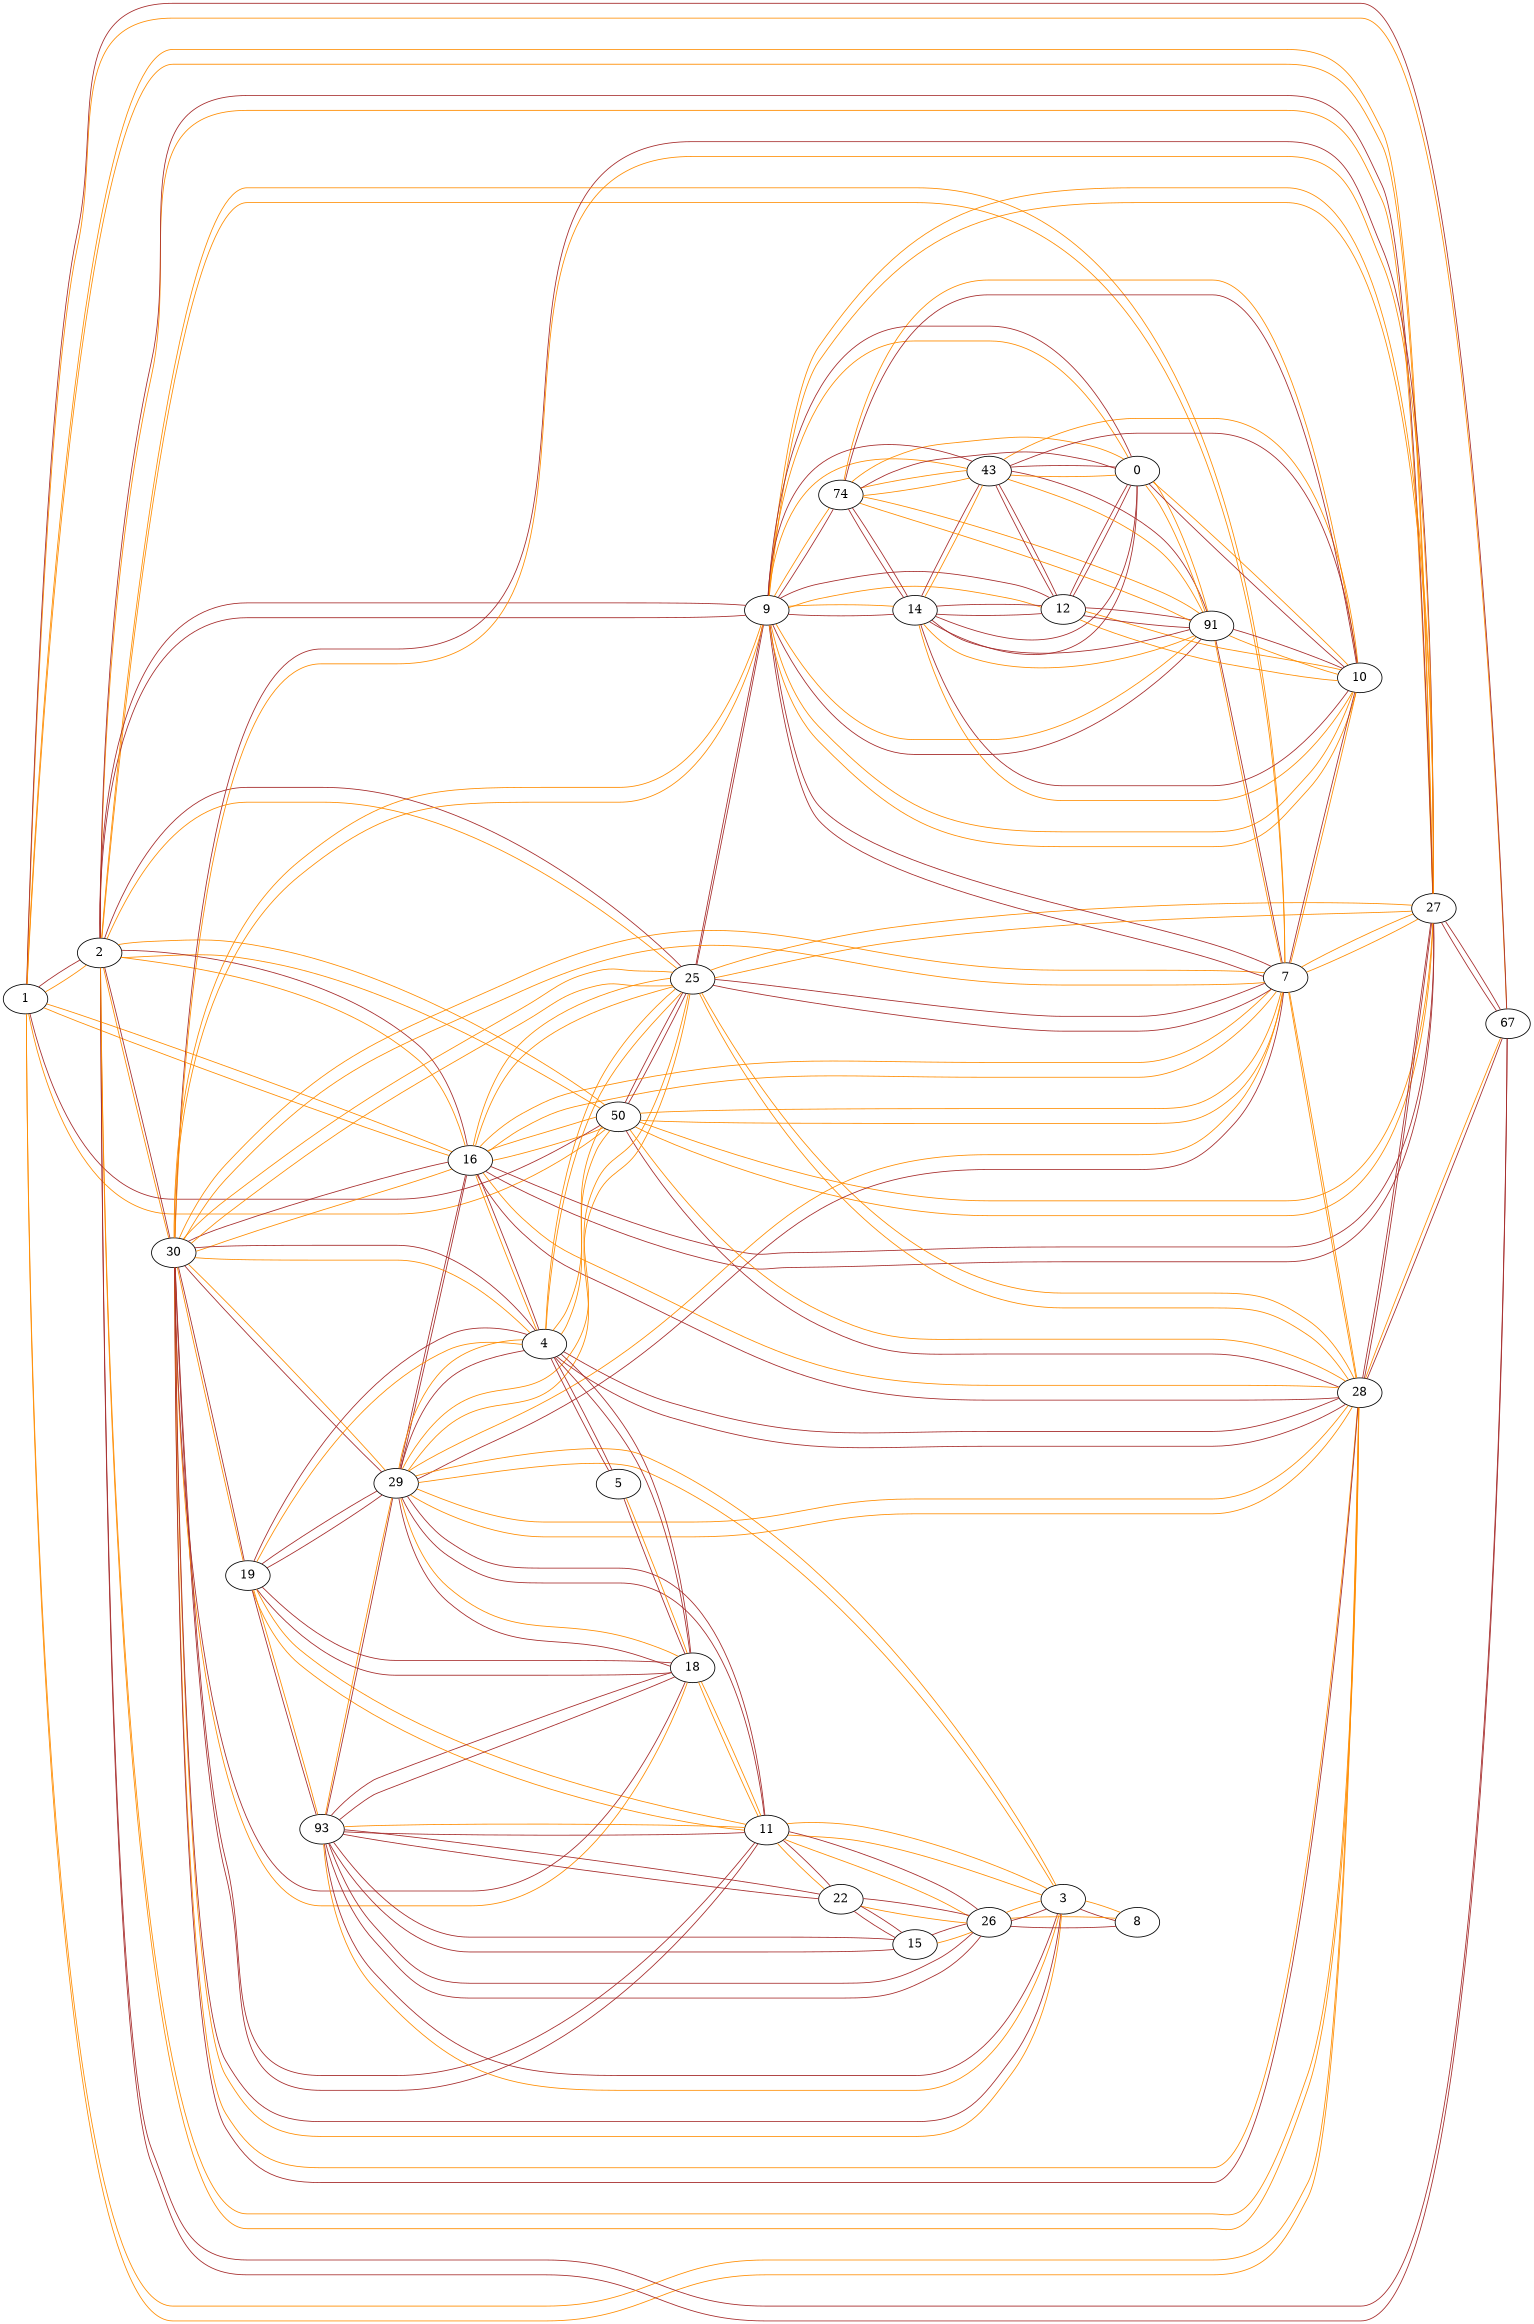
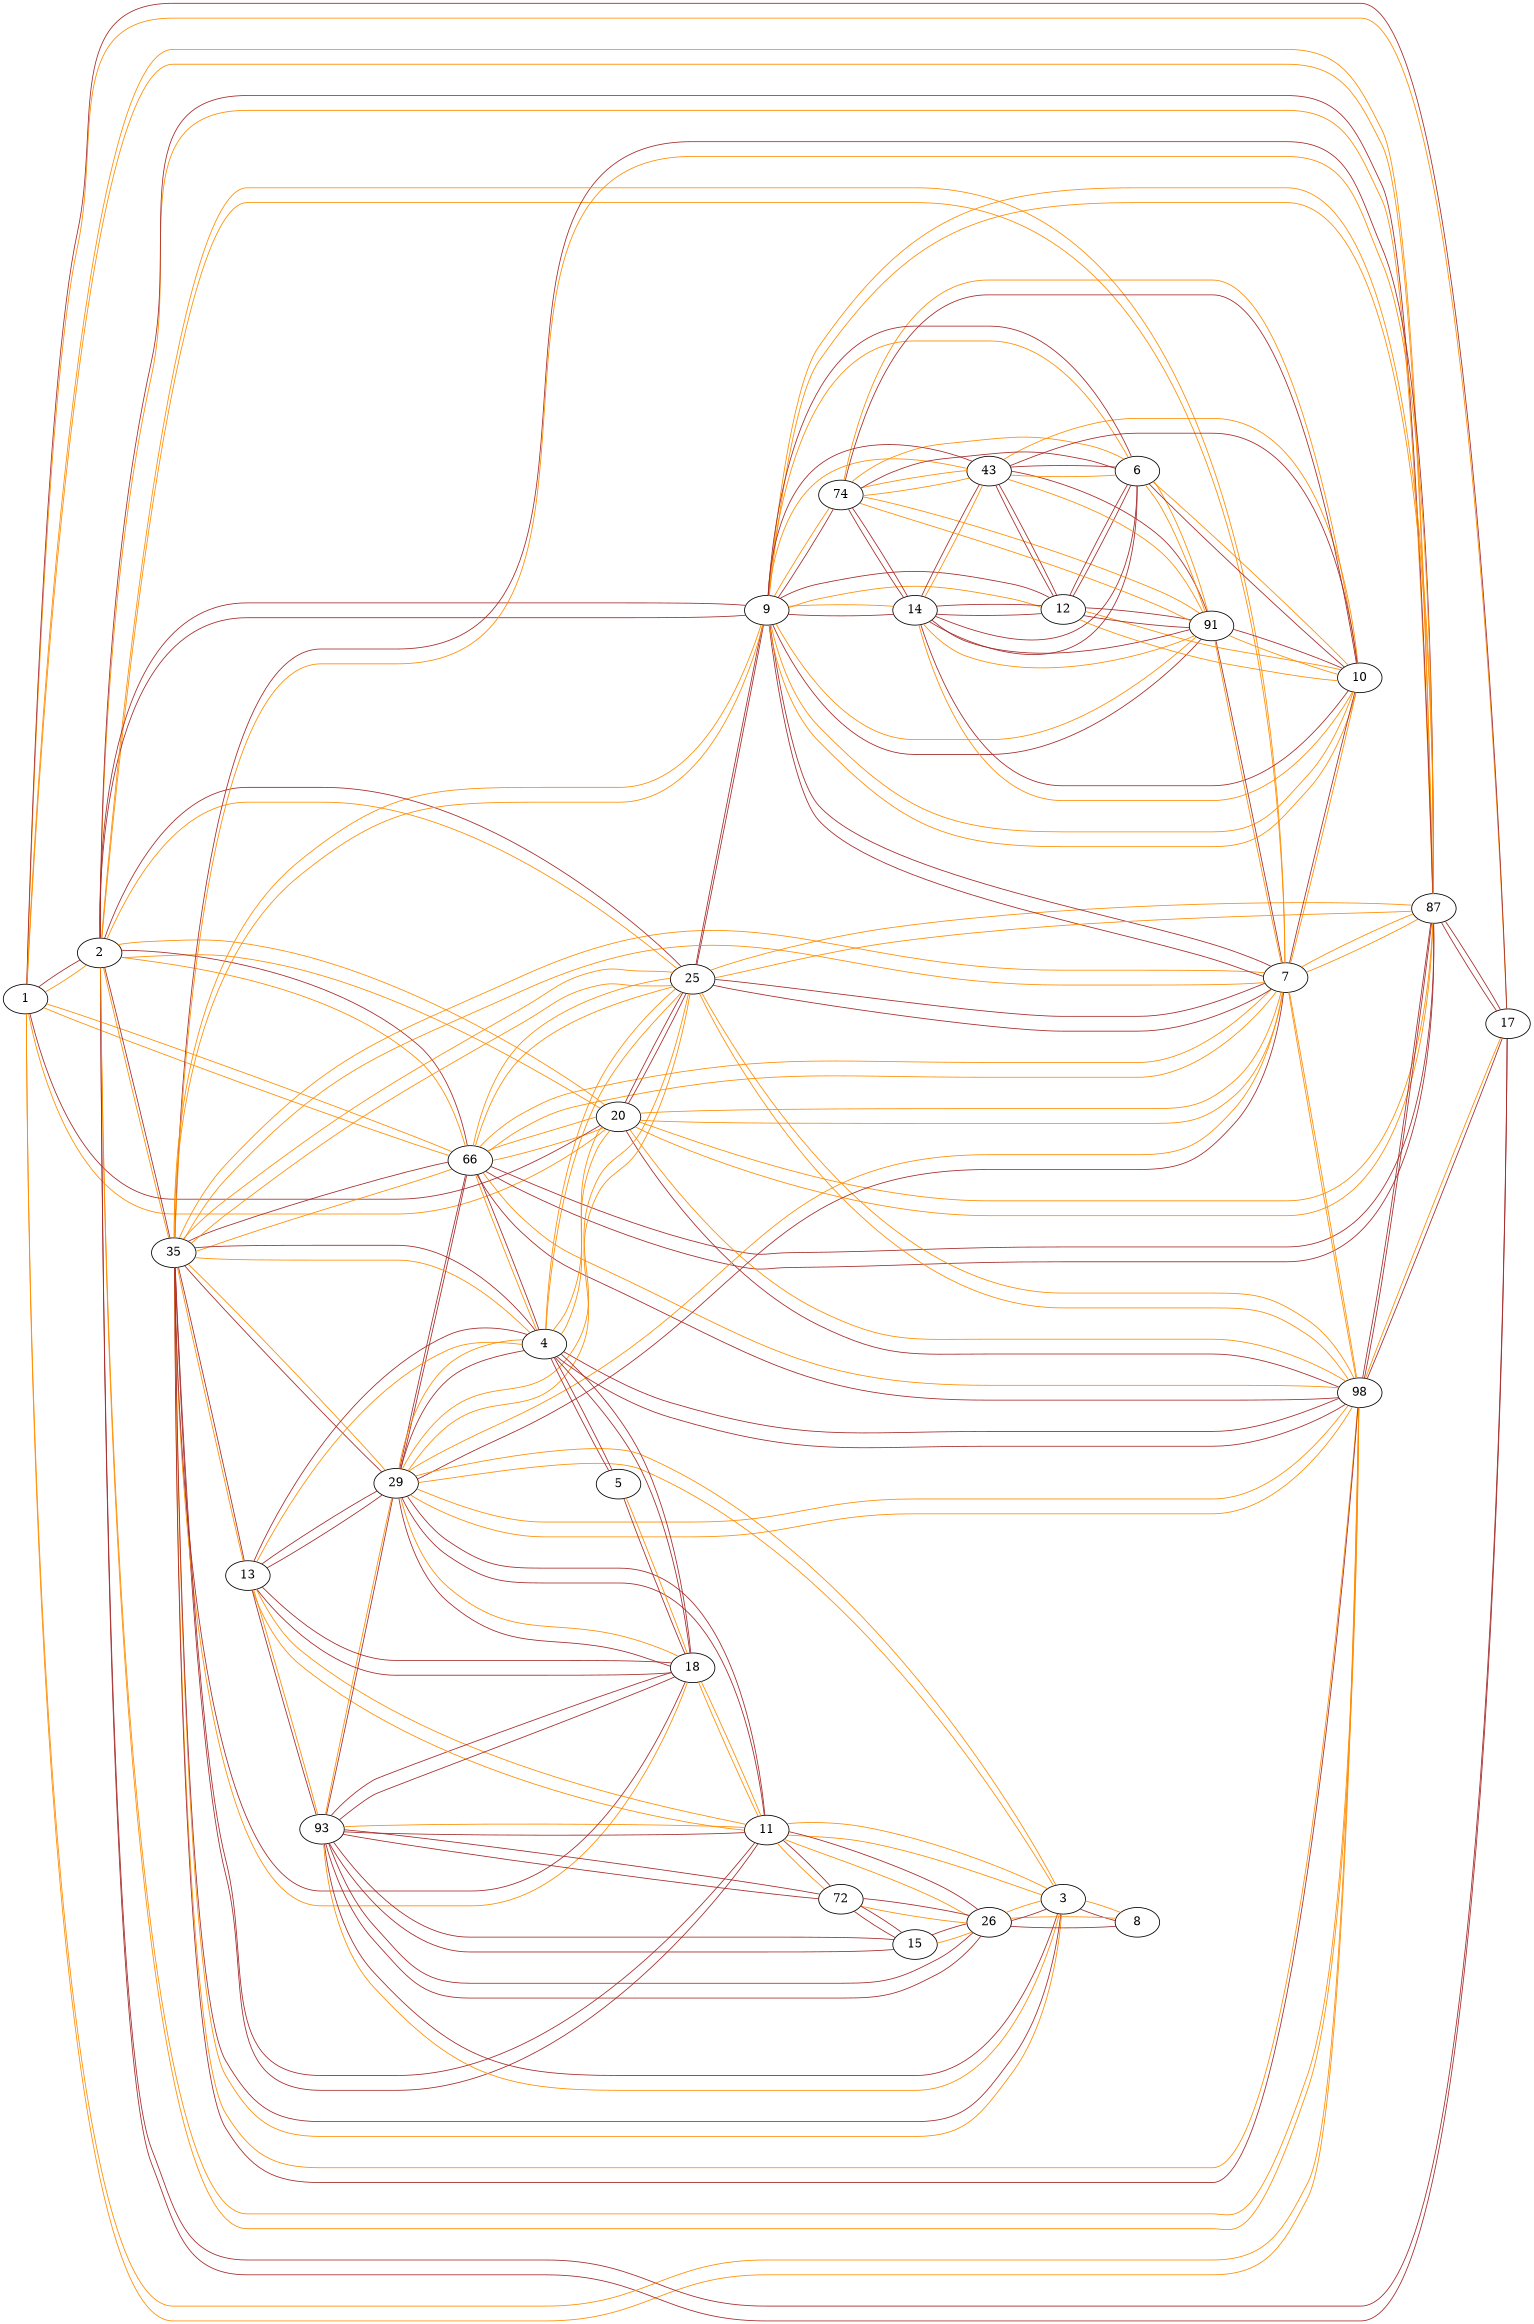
(1137, 471) -> (1137, 471)
(1434, 908) -> (1434, 908)
(1508, 1024) -> (1508, 1024)
(619, 1117) -> (619, 1117)
(470, 1160) -> (470, 1160)
(174, 1253) -> (174, 1253)
(1360, 1393) -> (1360, 1393)
(248, 1576) -> (248, 1576)
(841, 1899) -> (841, 1899)
